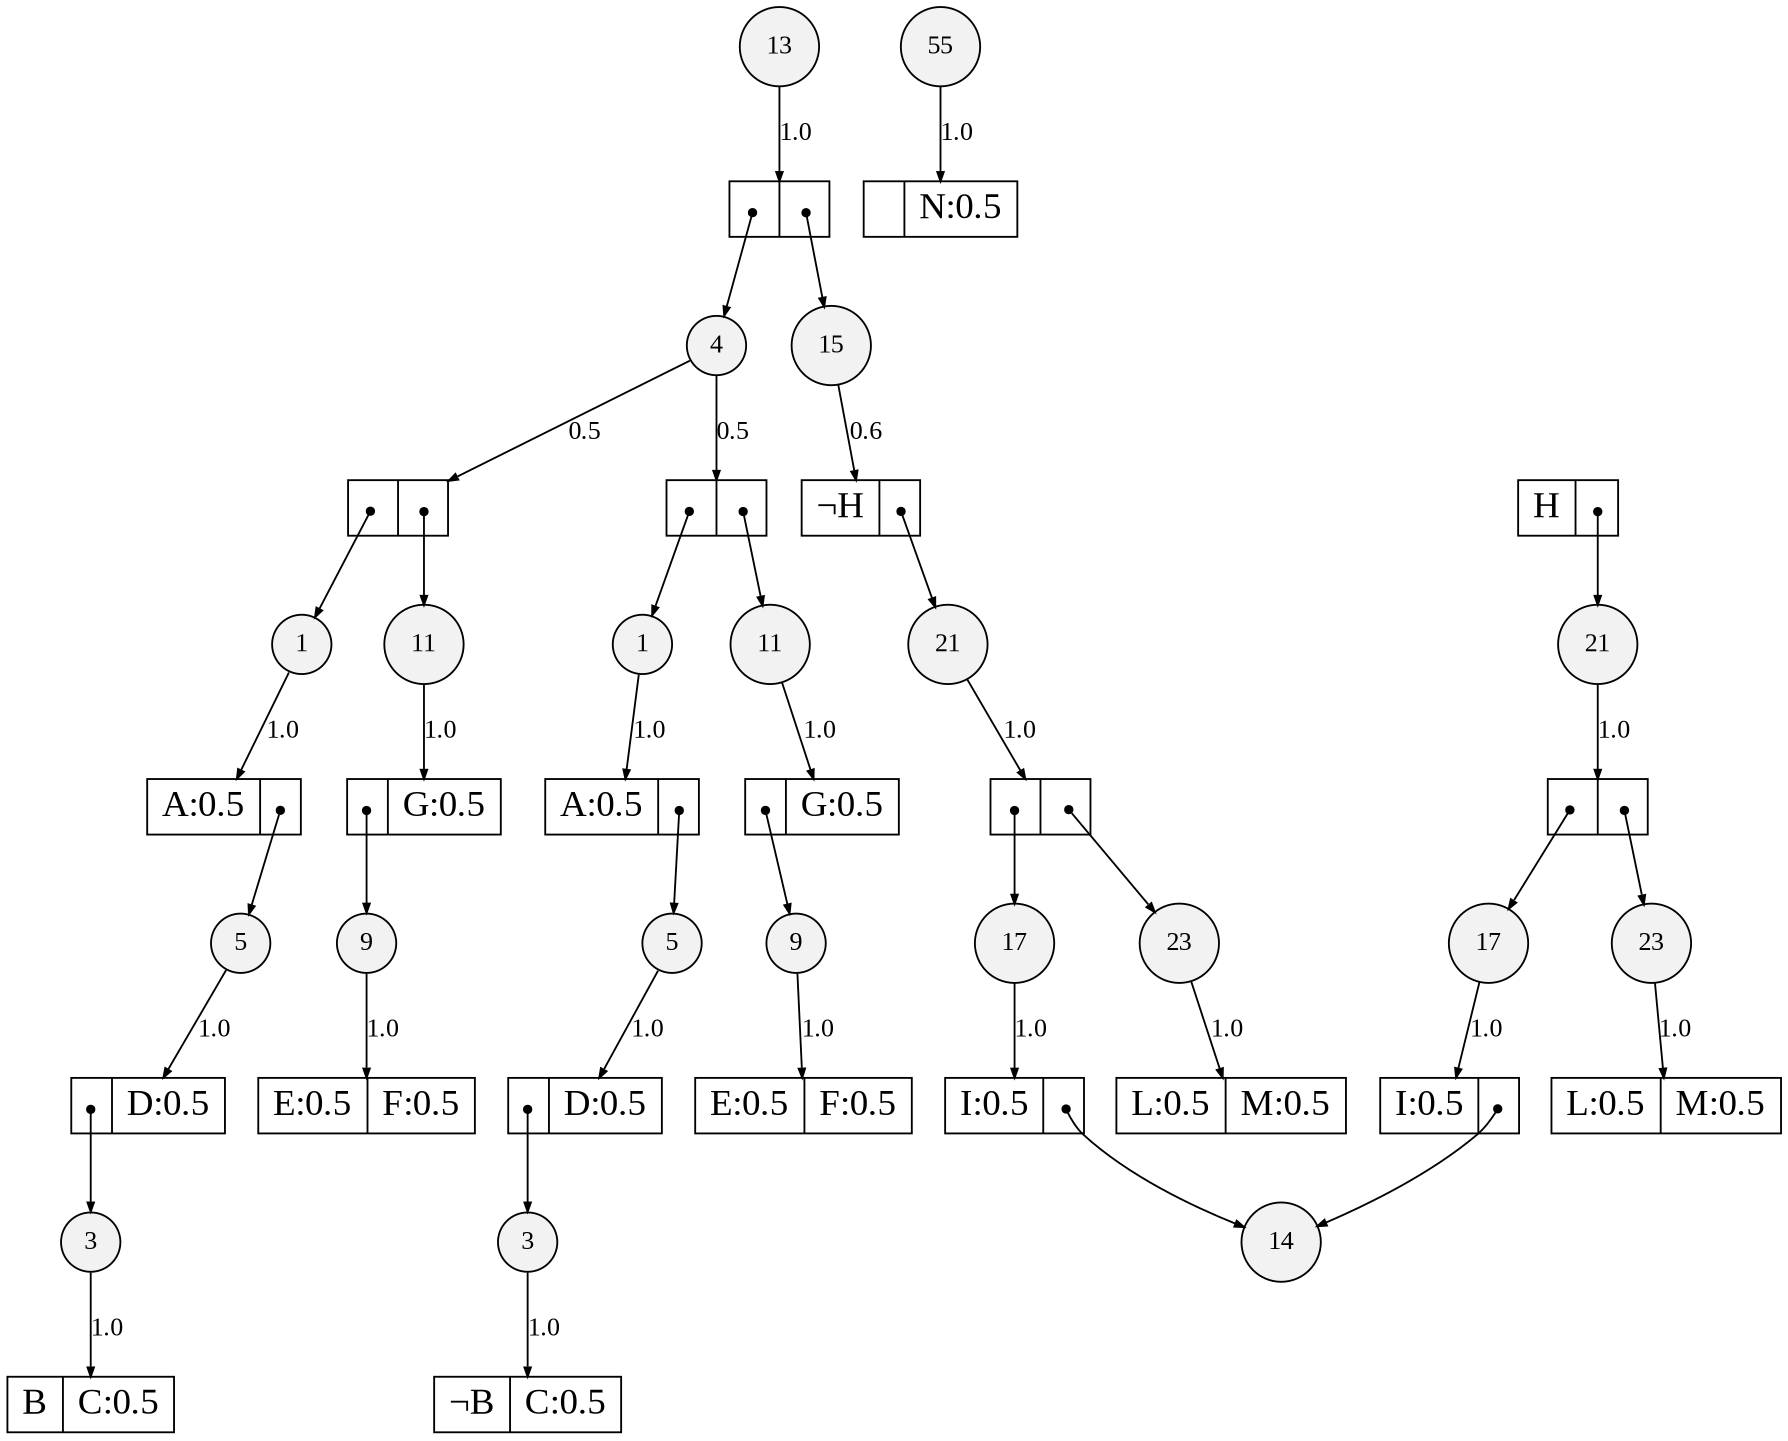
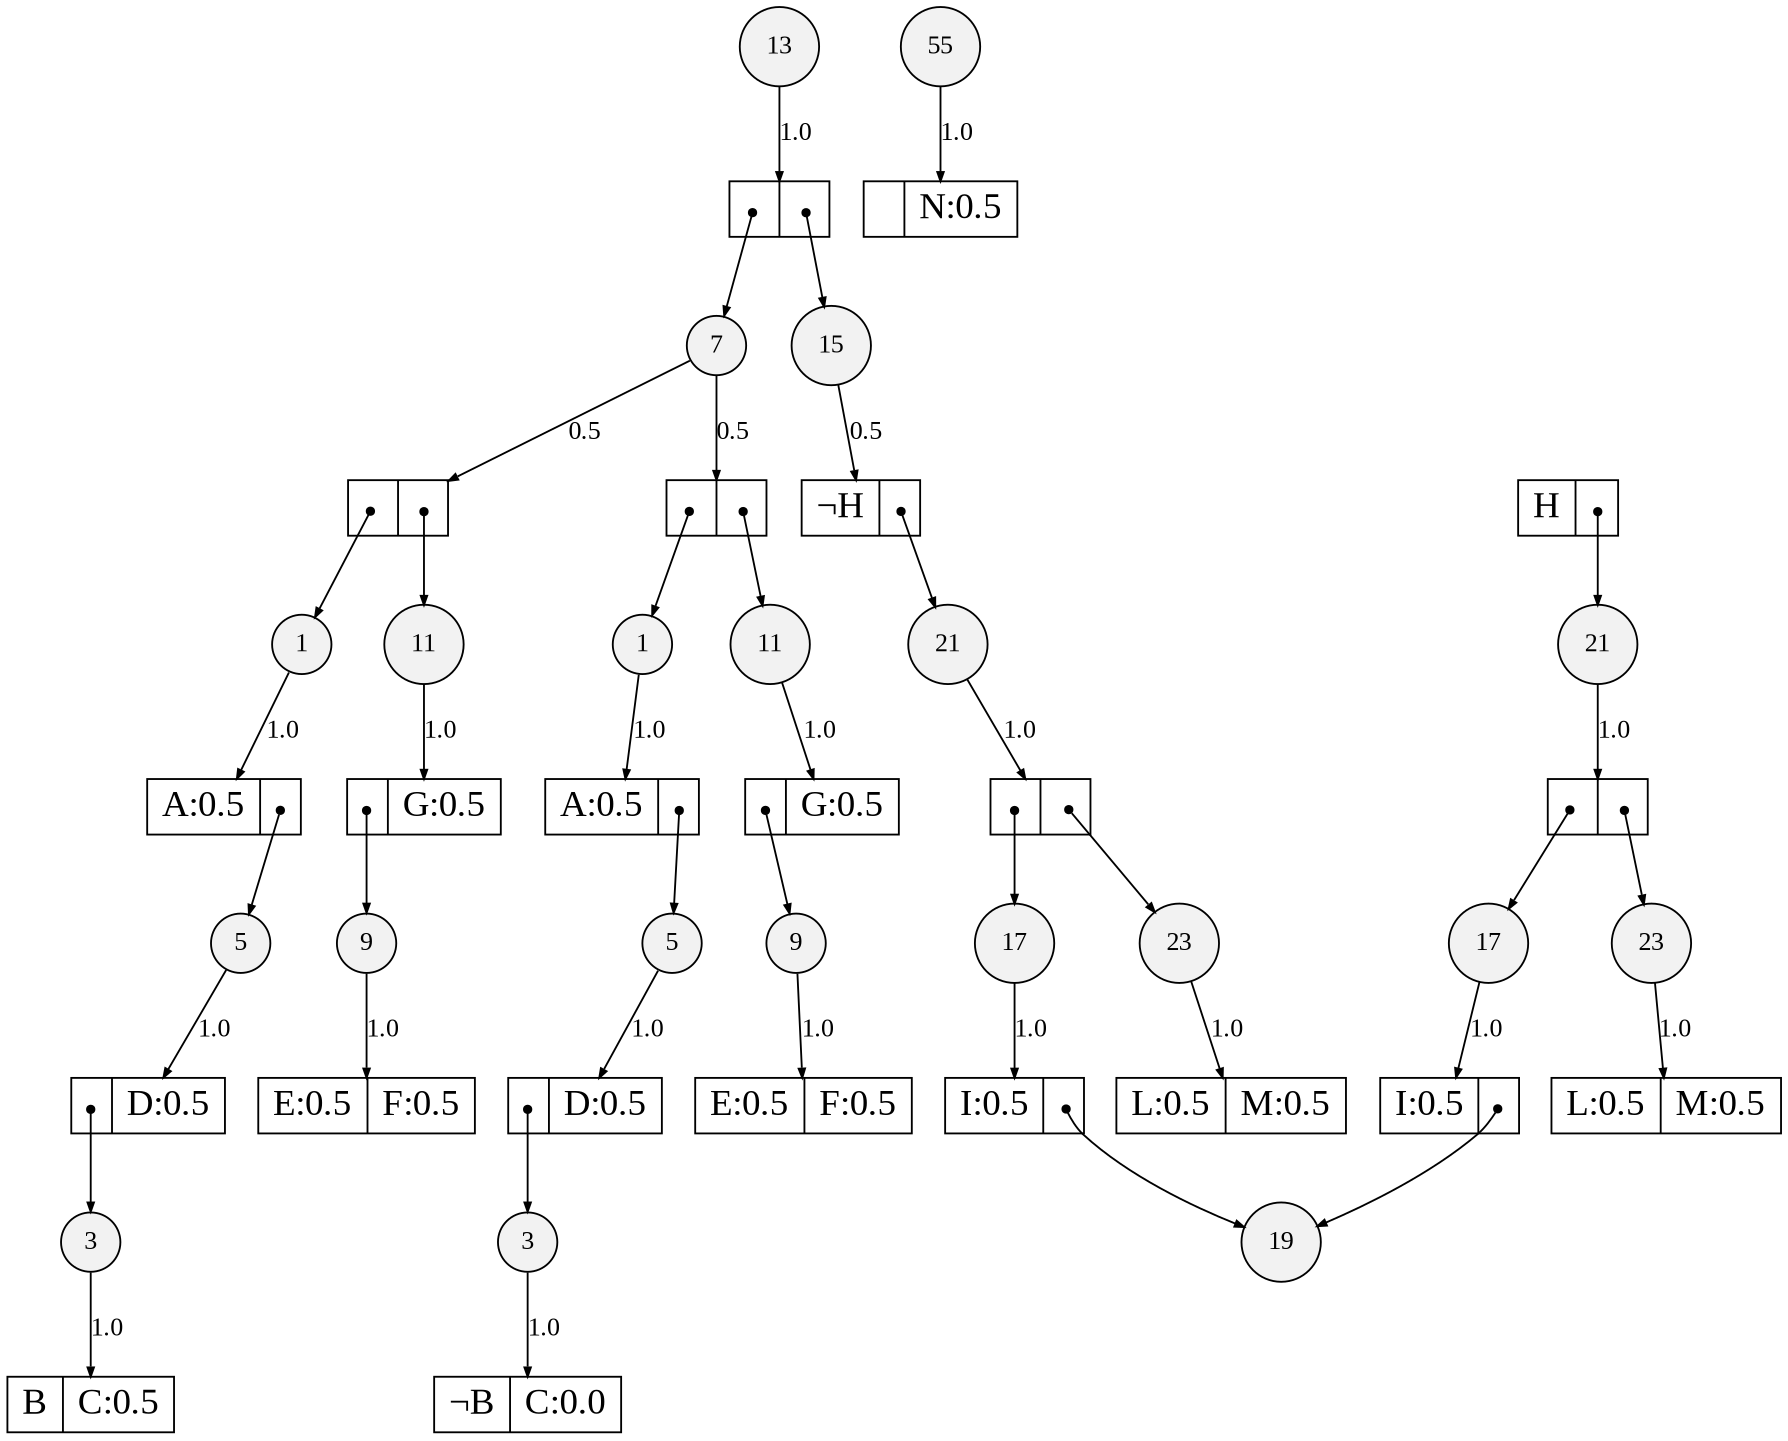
(716, 346) -> (716, 346)
(866, 432) -> (866, 432)
(1281, 1242) -> (1281, 1242)
(566, 1403) -> (566, 1403)
